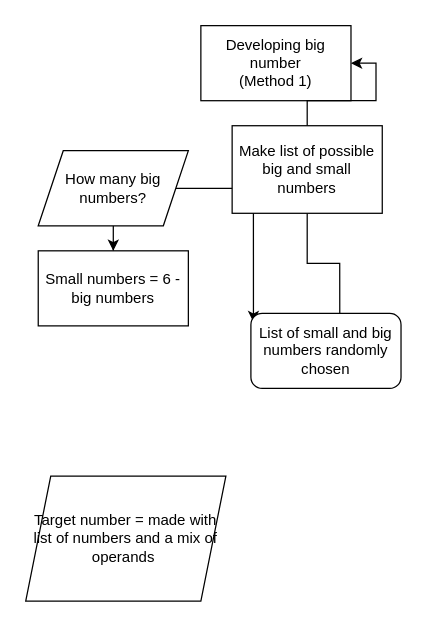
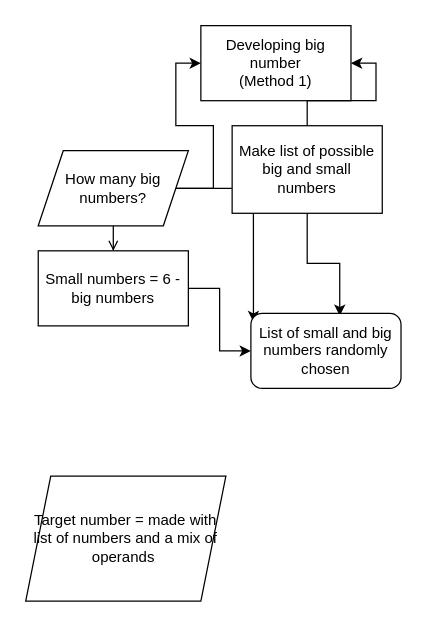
none -> (185, 126)
(113, 241) -> (113, 243)
(339, 309) -> (339, 306)
none -> (219, 315)
